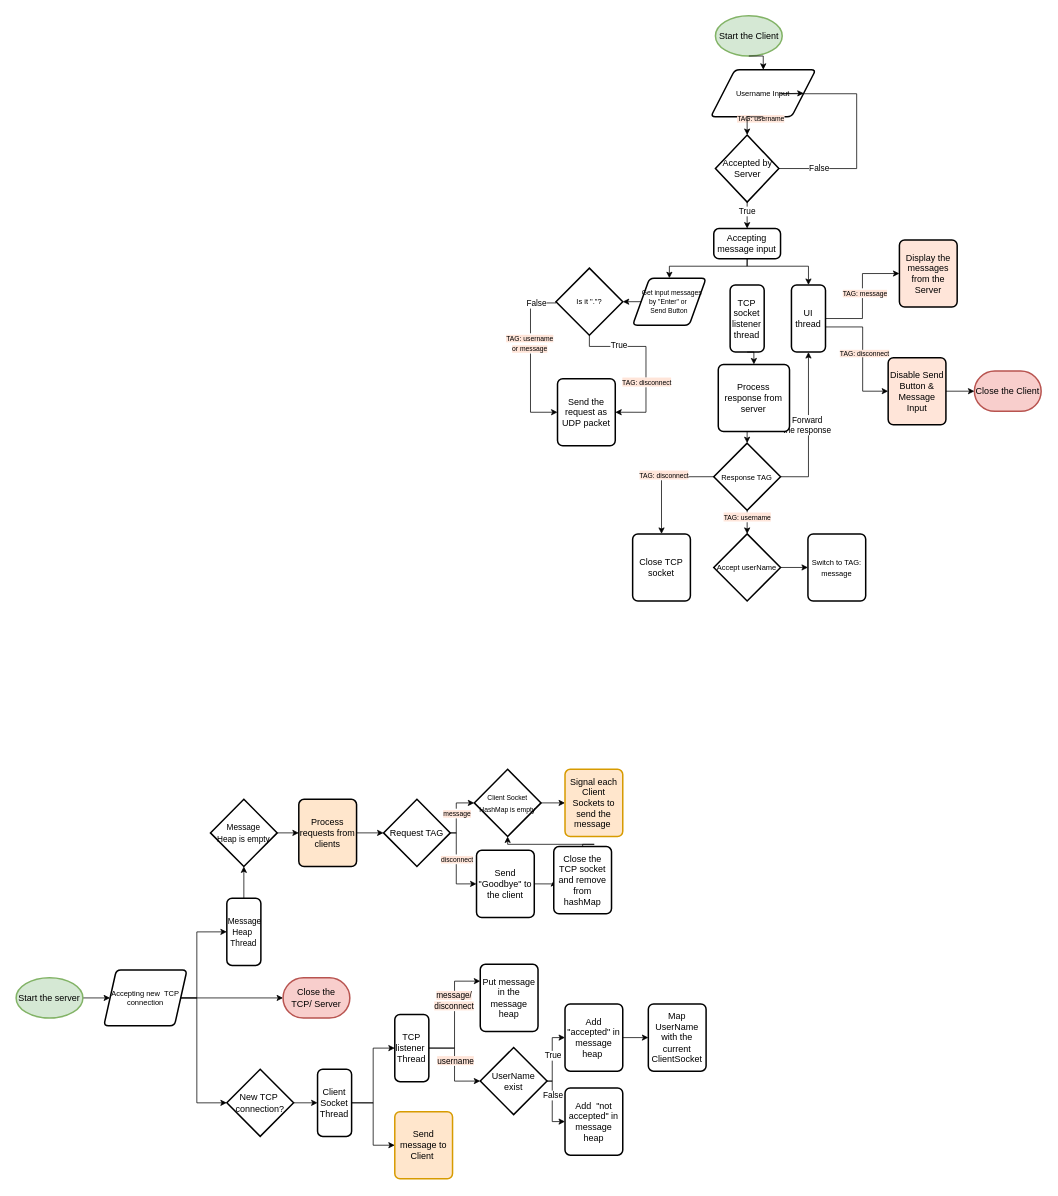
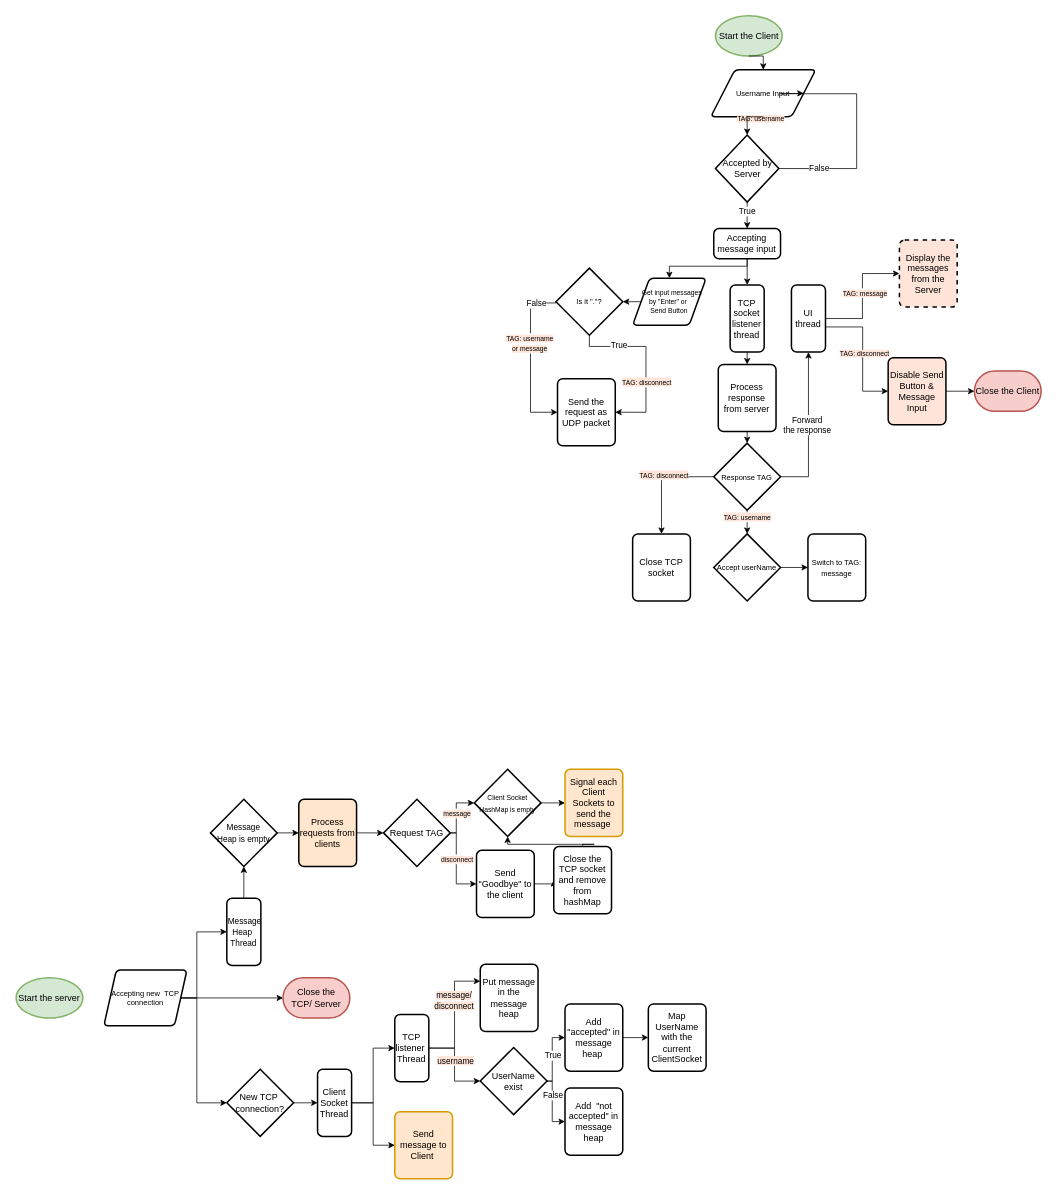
(786, 266) -> none
(929, 273) -> (929, 273)
none -> (747, 278)
(754, 398) -> (747, 398)
(103, 998) -> none
